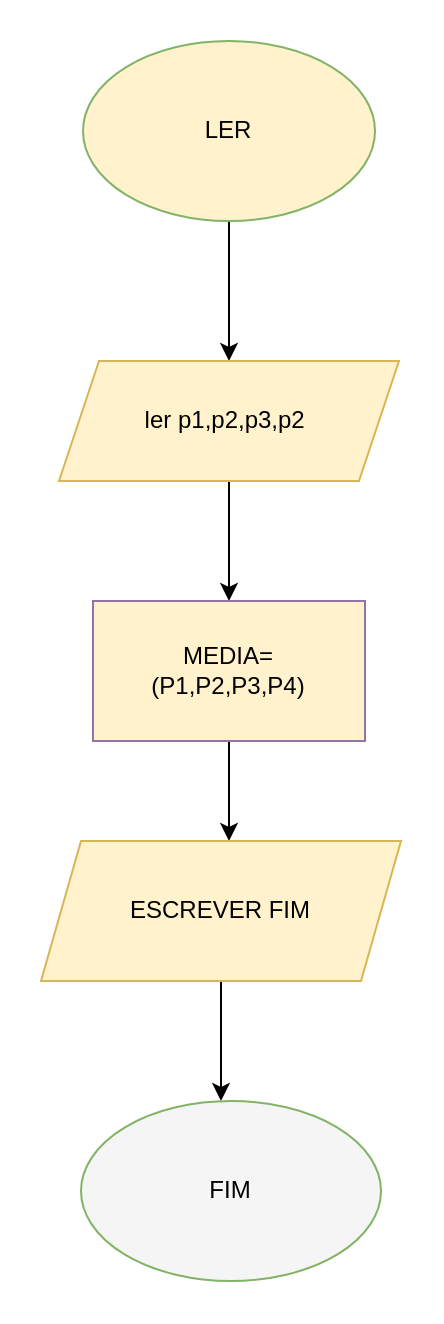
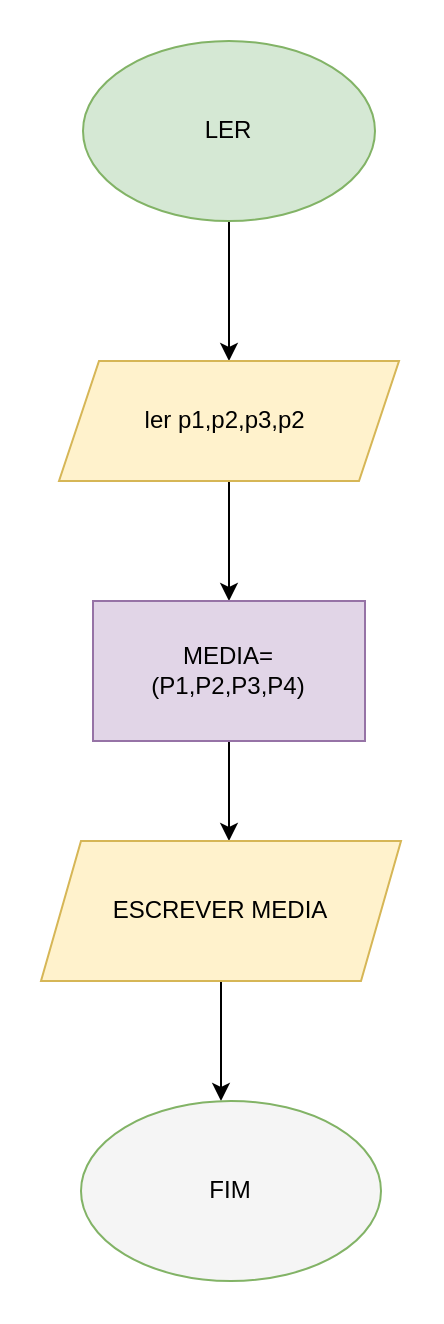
(229, 131) -> (229, 131)
(229, 671) -> (229, 671)
(221, 911) -> (221, 911)
